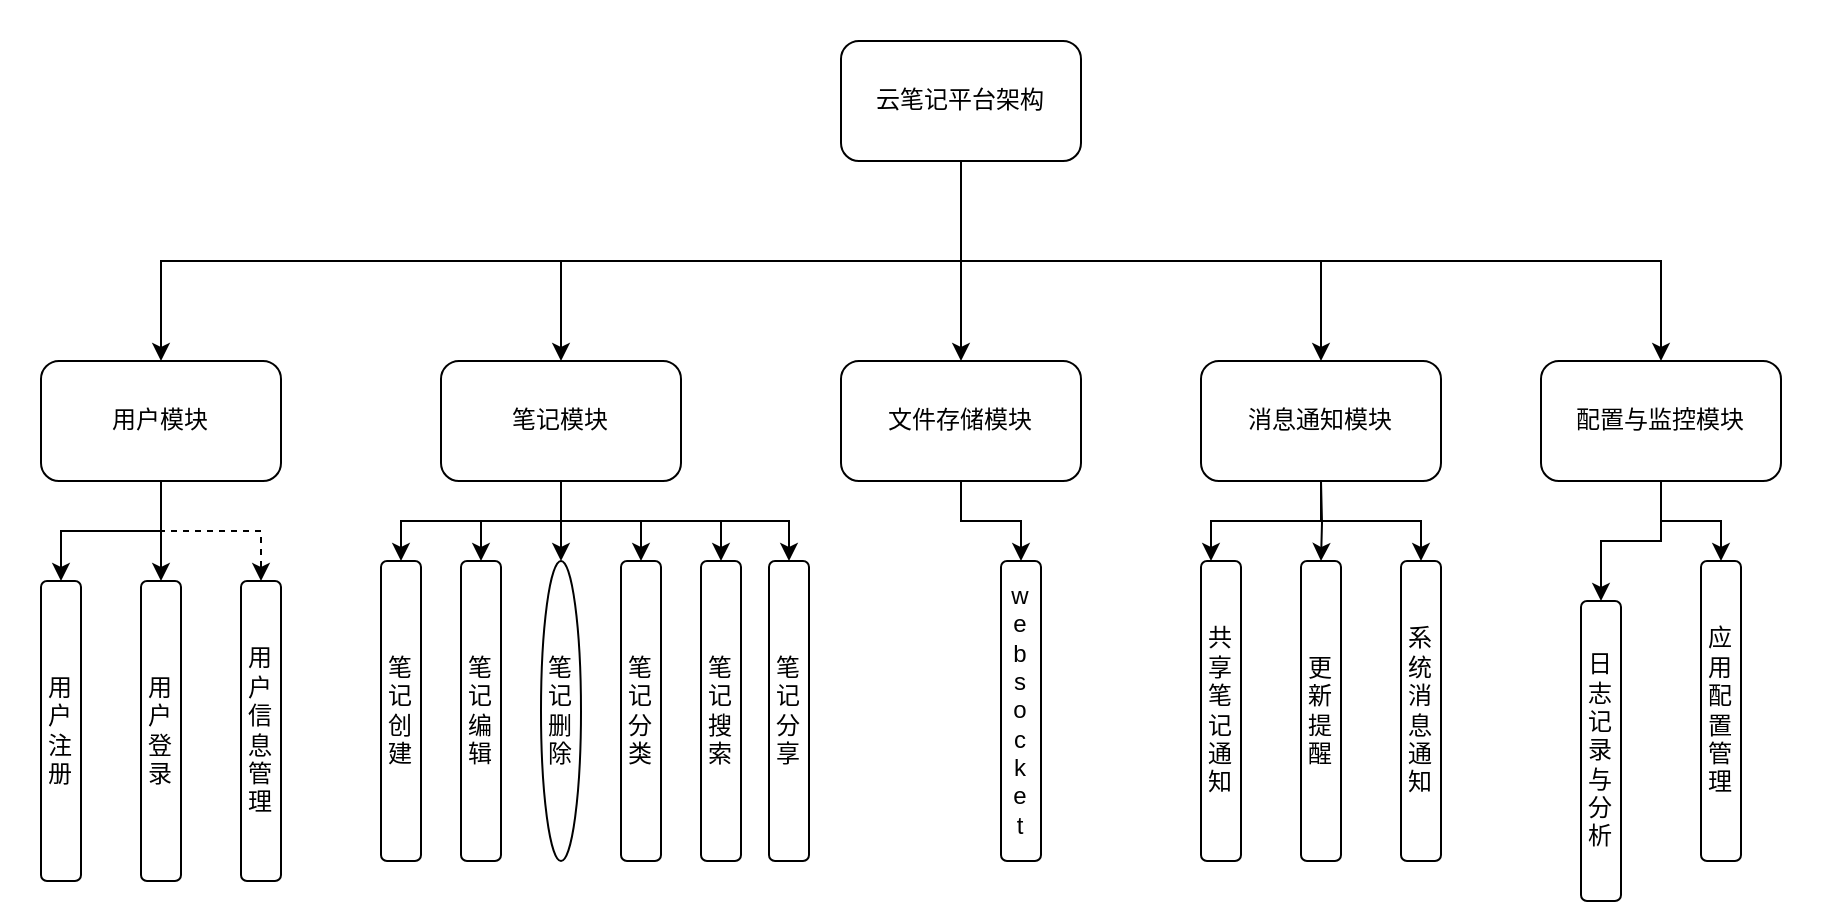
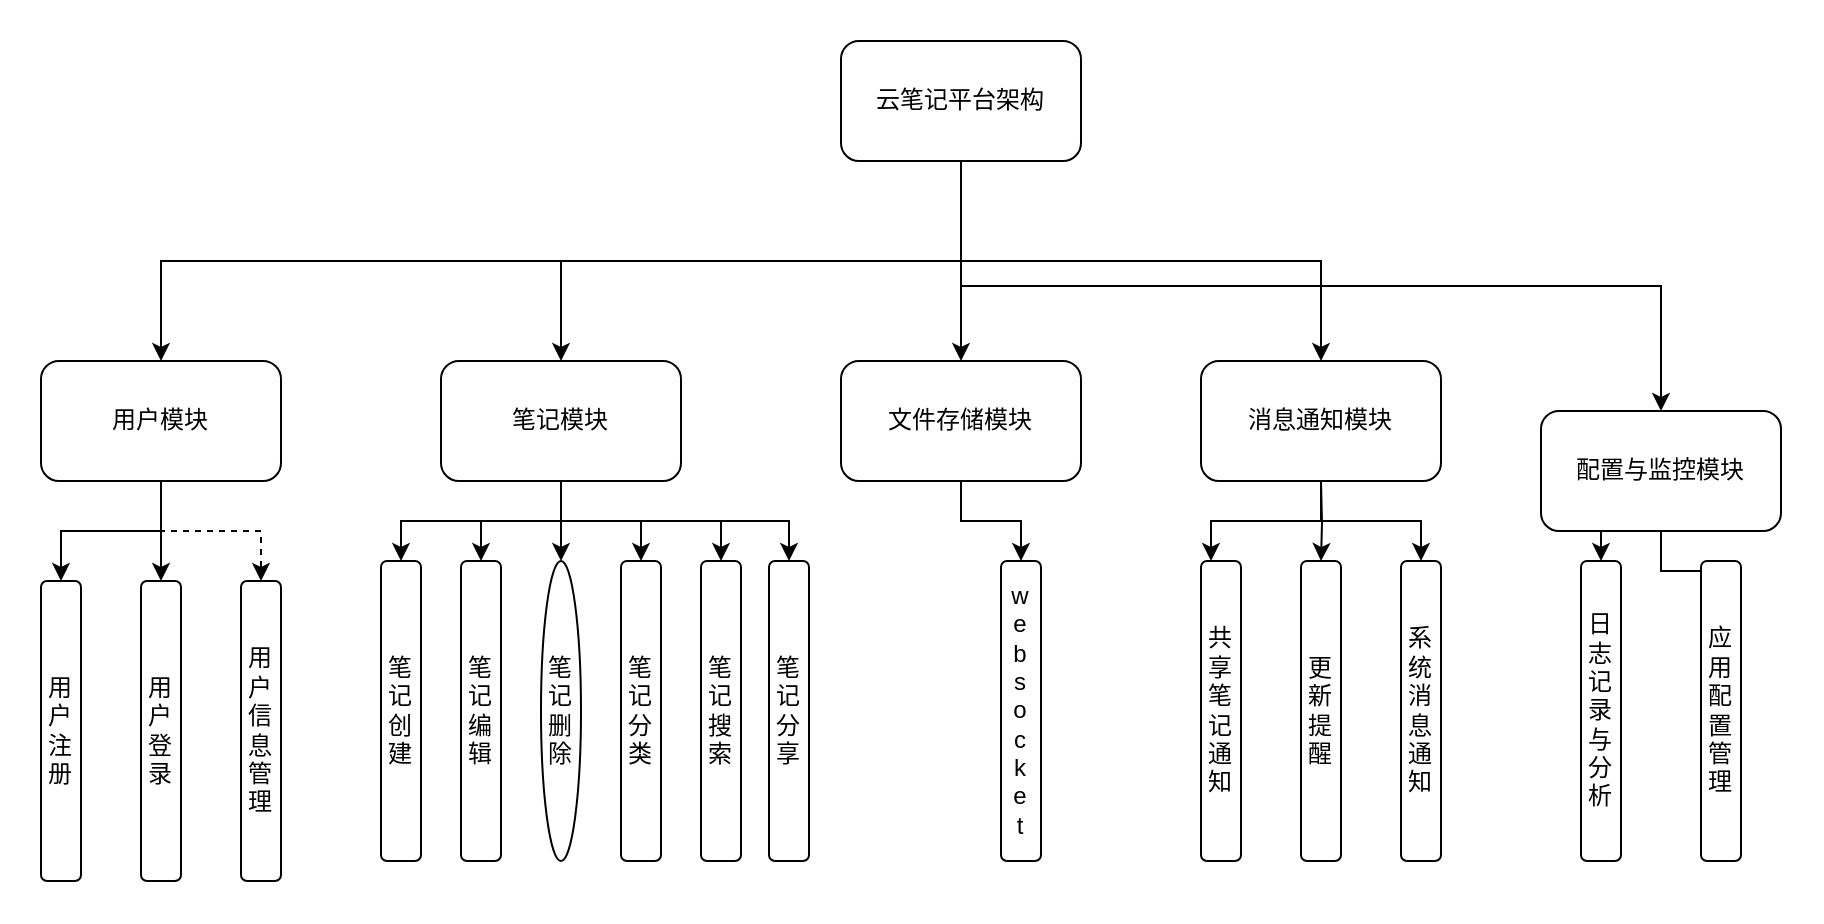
(1661, 421) -> (1661, 471)
(1601, 751) -> (1601, 711)
